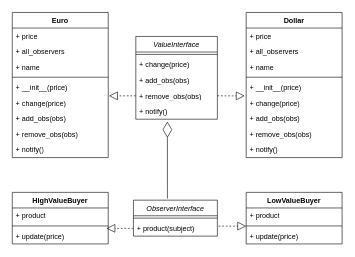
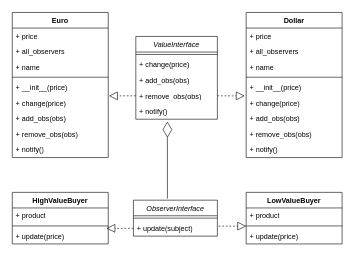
(172, 229) -> (170, 229)
